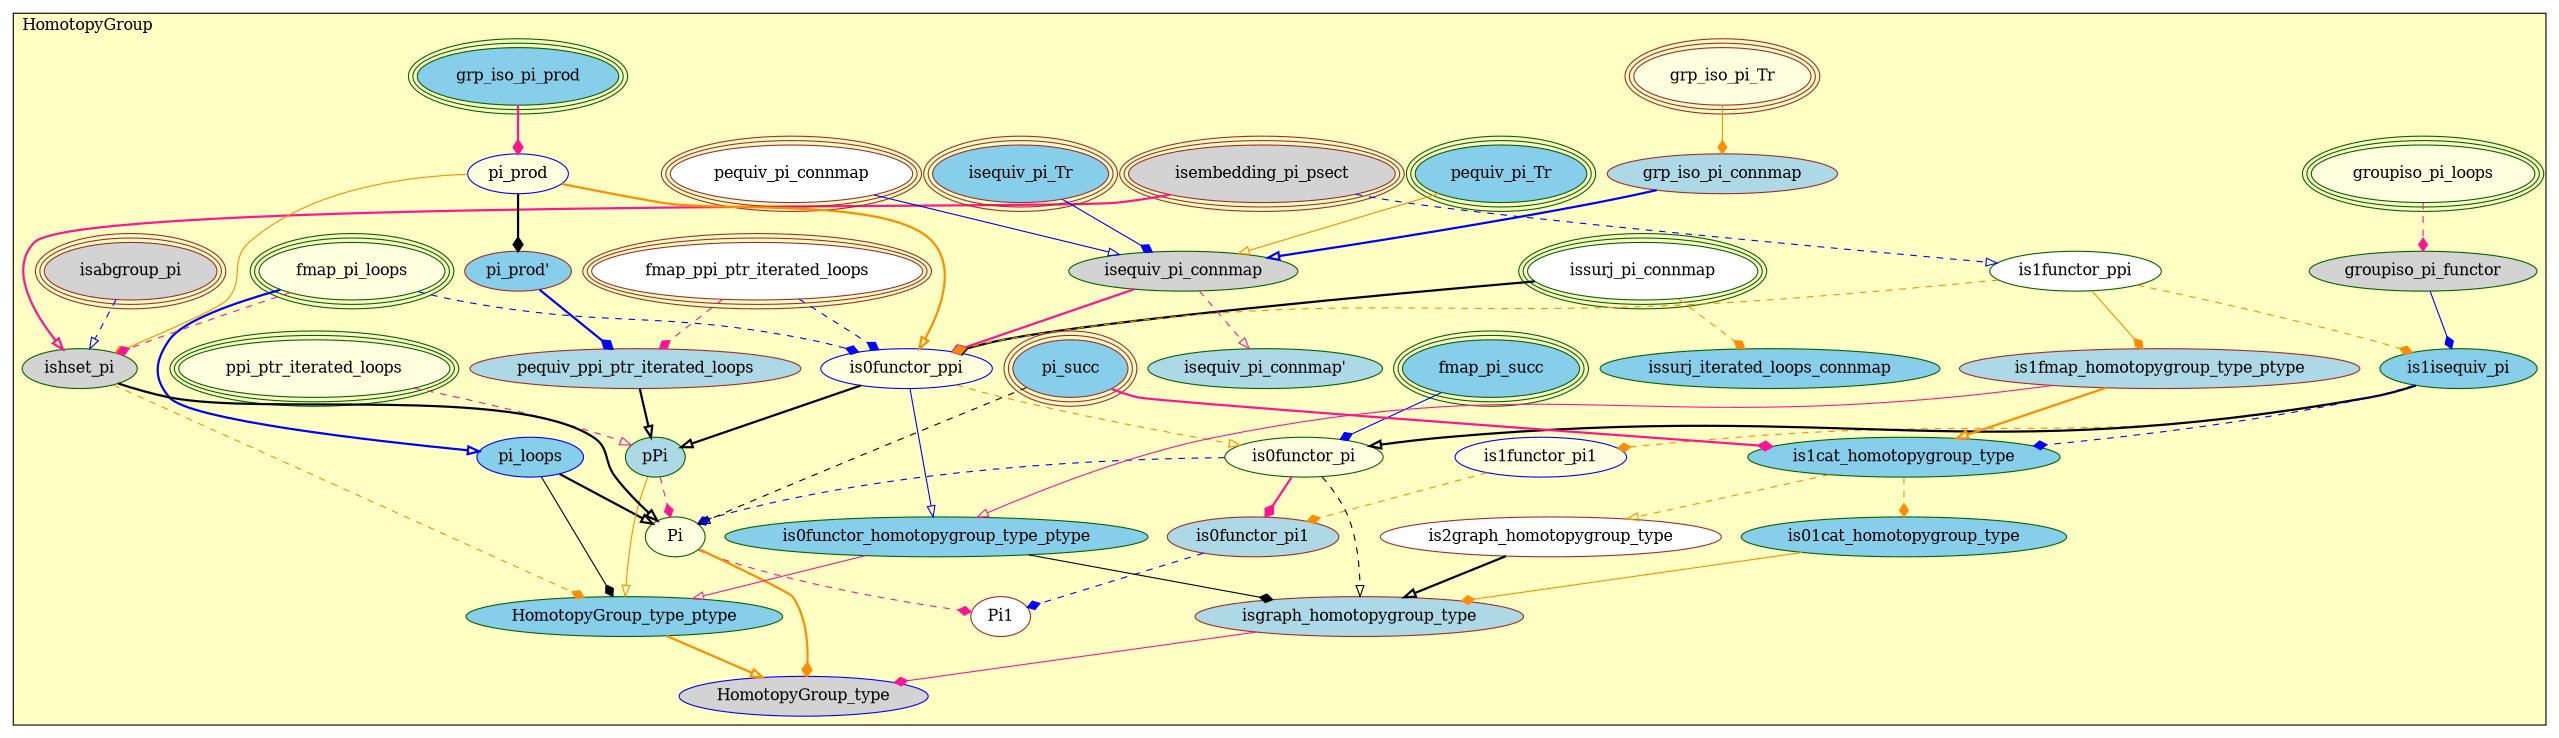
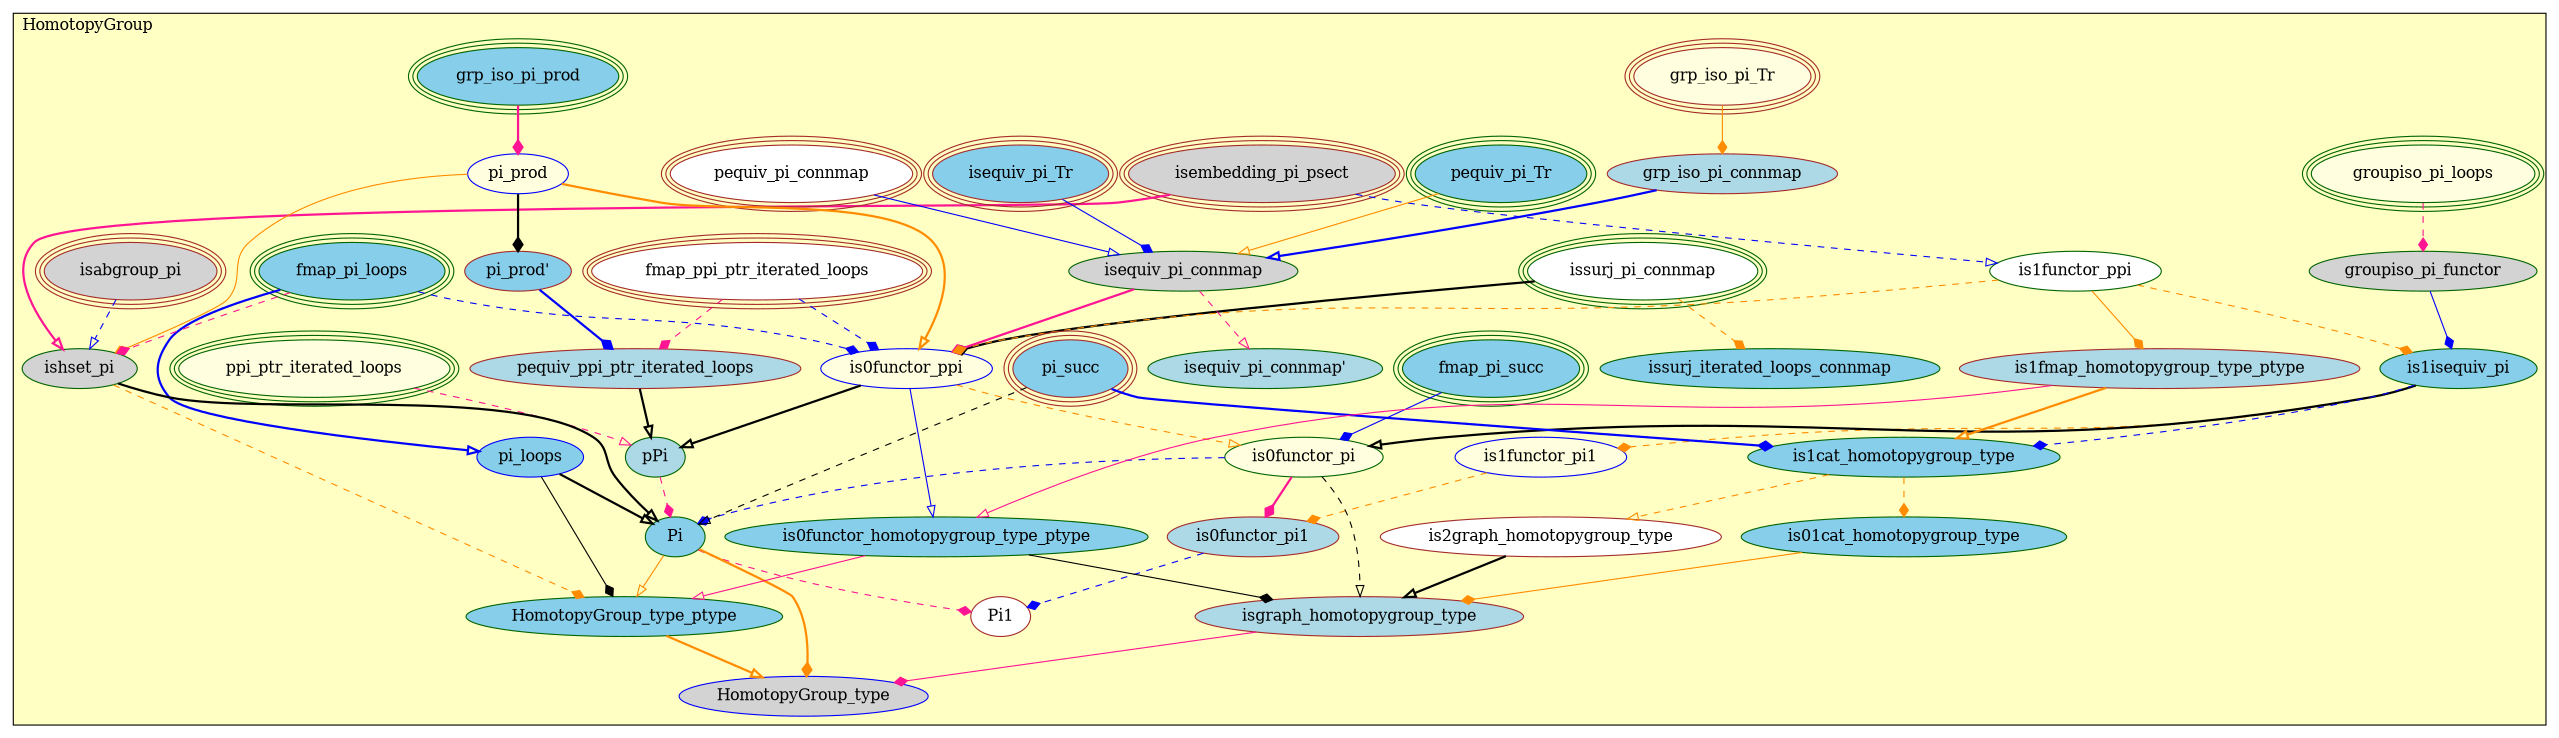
(352, 271) -> (352, 271)
(1434, 421) -> (1434, 421)
(633, 530) -> (653, 571)
(675, 537) -> (675, 537)
